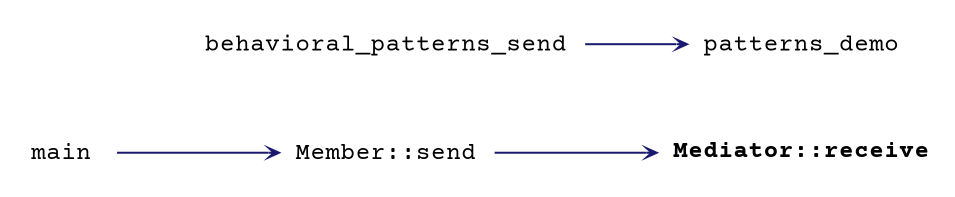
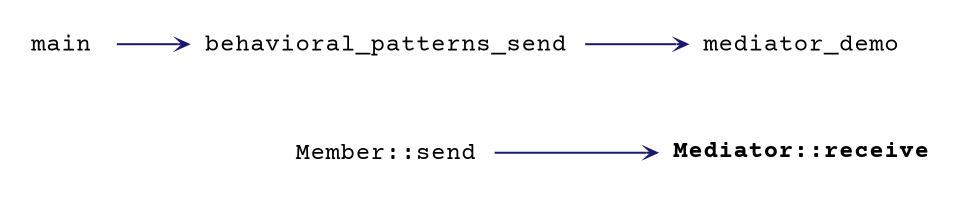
(802, 44) -> (802, 44)
(193, 153) -> (147, 44)
